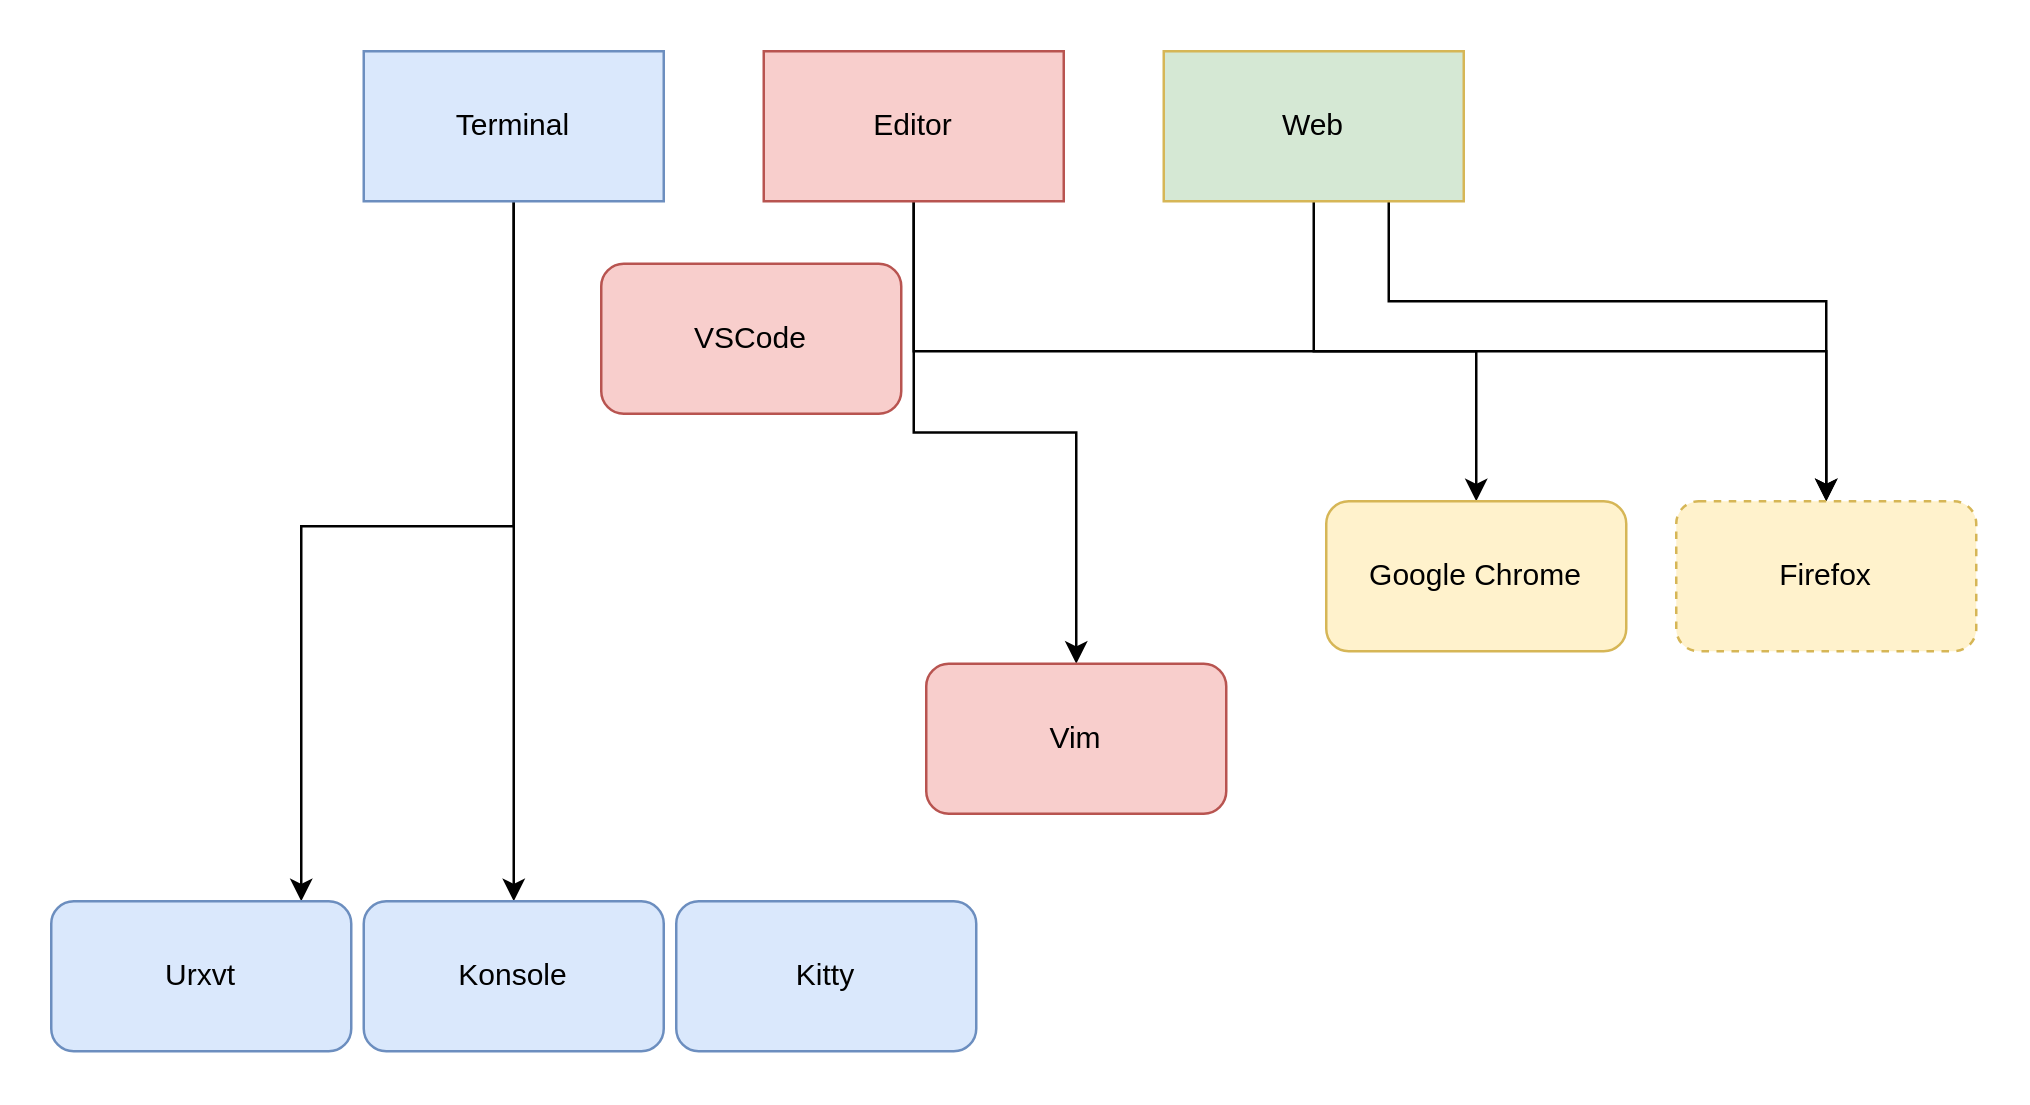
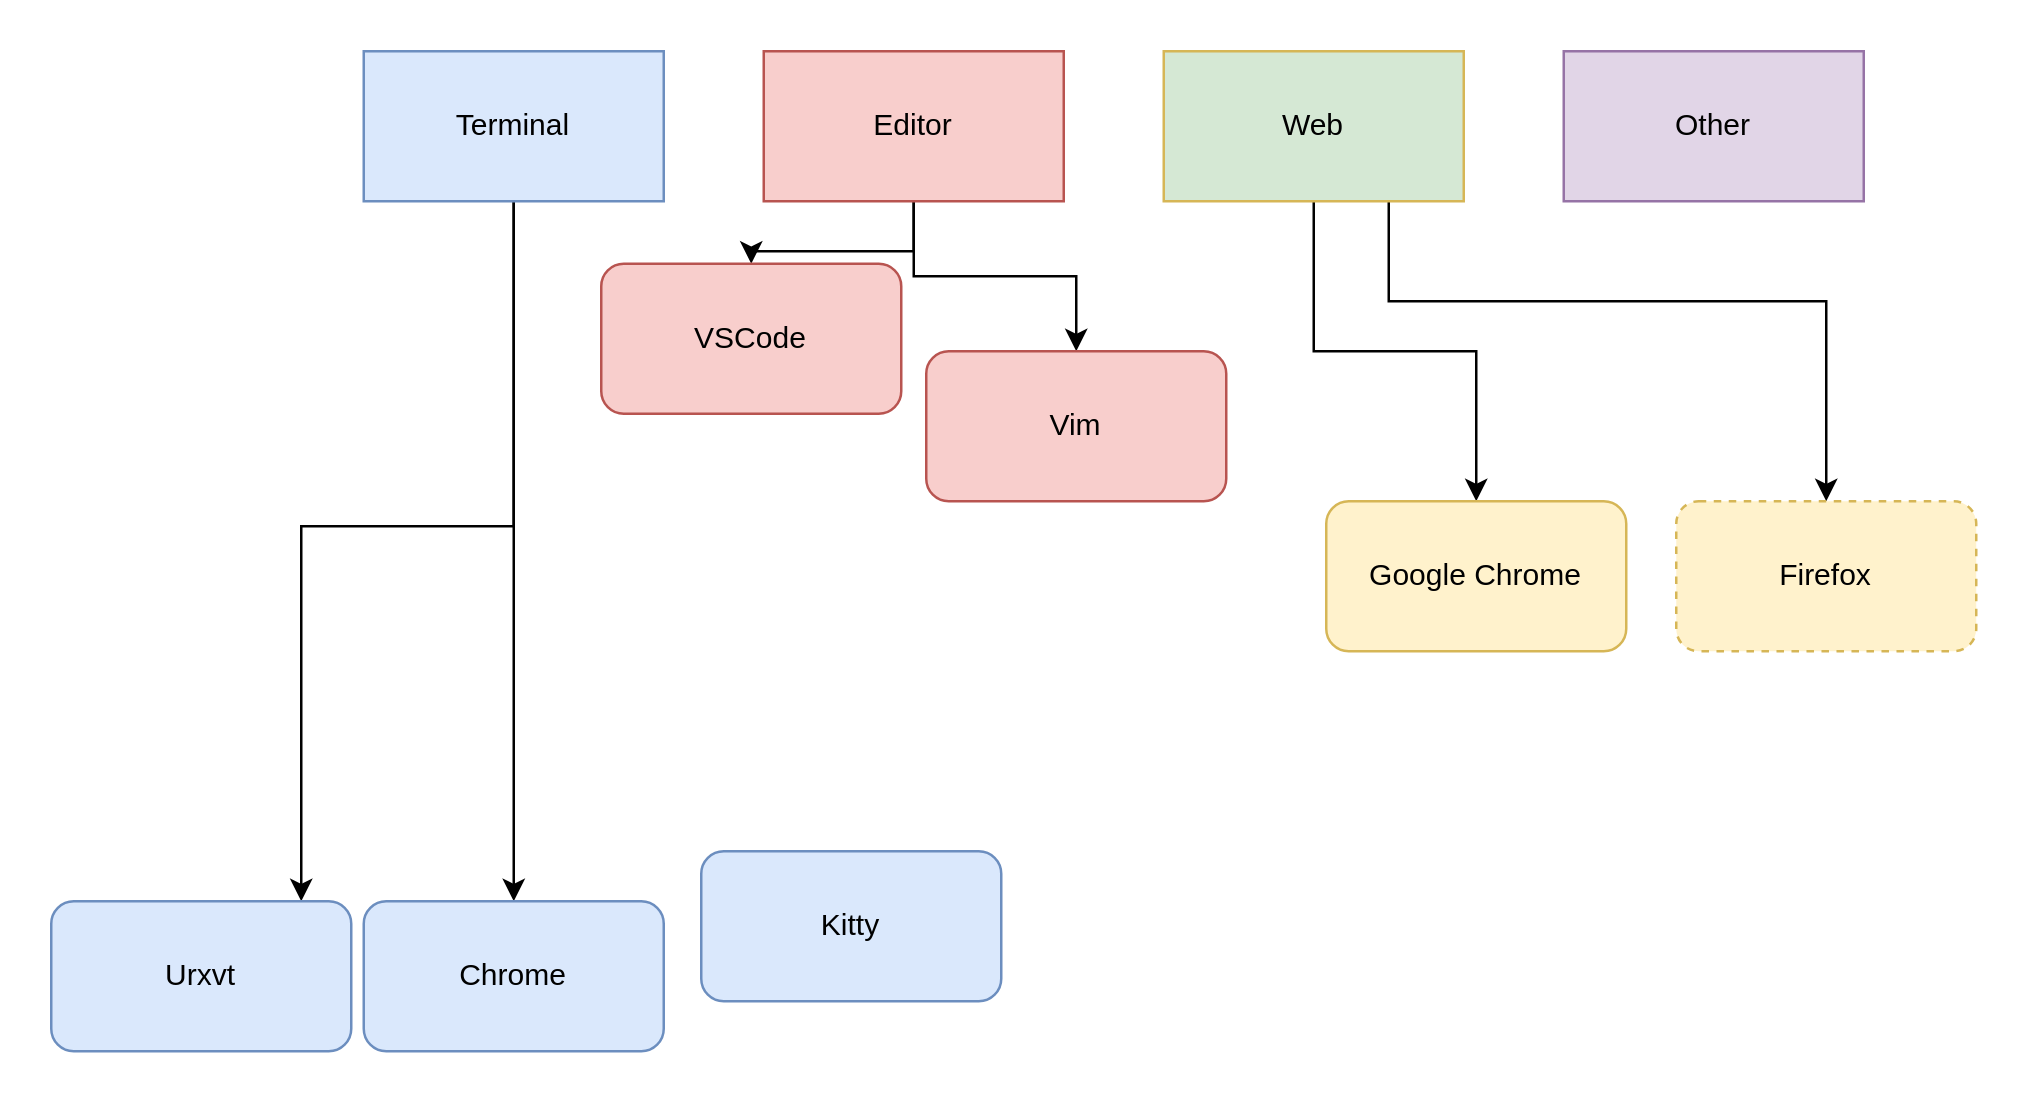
none -> (1714, 126)
(1113, 351) -> (828, 251)
(1076, 739) -> (1076, 426)
(514, 976) -> (514, 976)
(826, 976) -> (851, 926)
